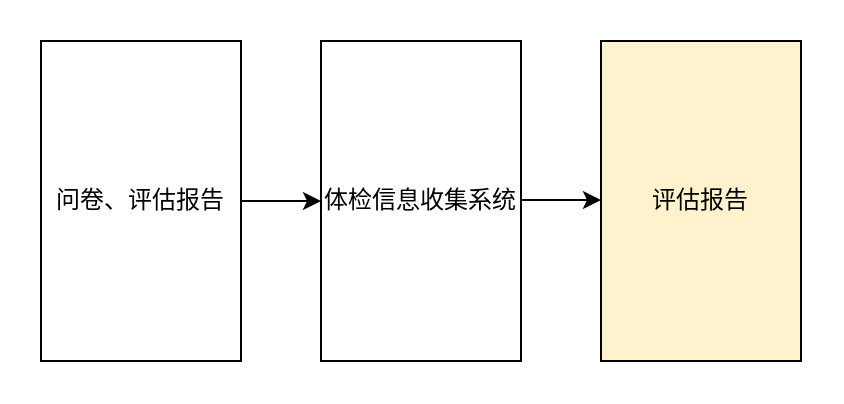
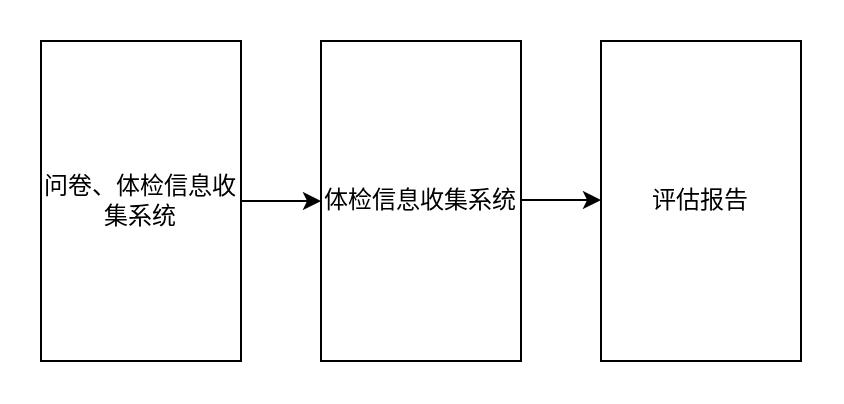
(141, 201) -> (141, 201)
(701, 201) -> (701, 201)
